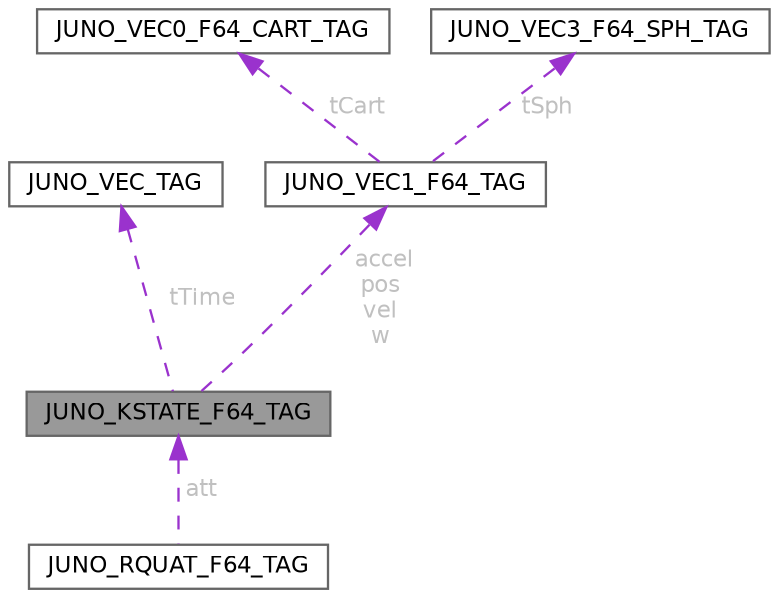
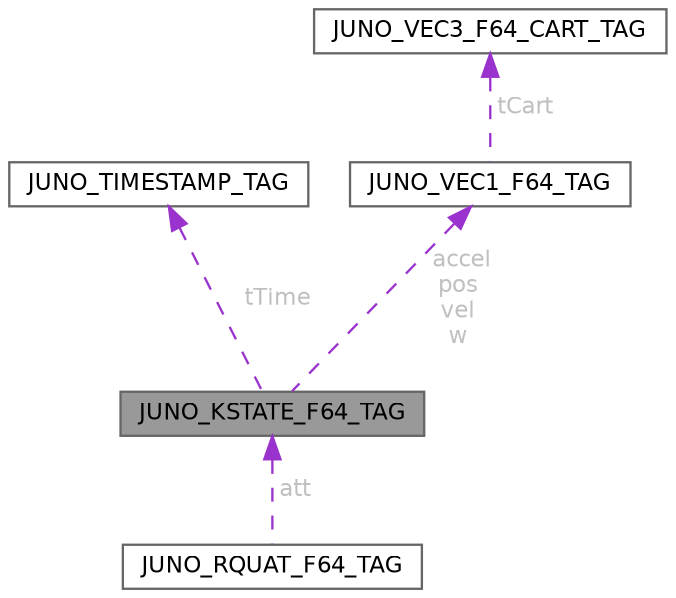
(213, 31) -> (490, 31)
(600, 31) -> none
(116, 184) -> (159, 184)
